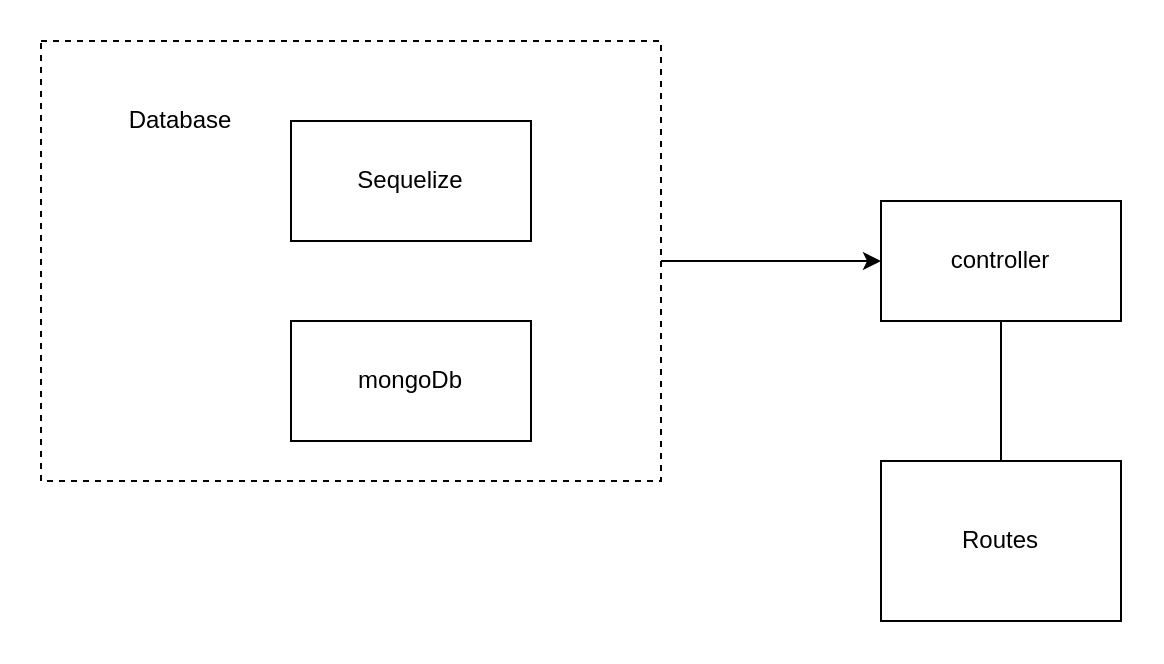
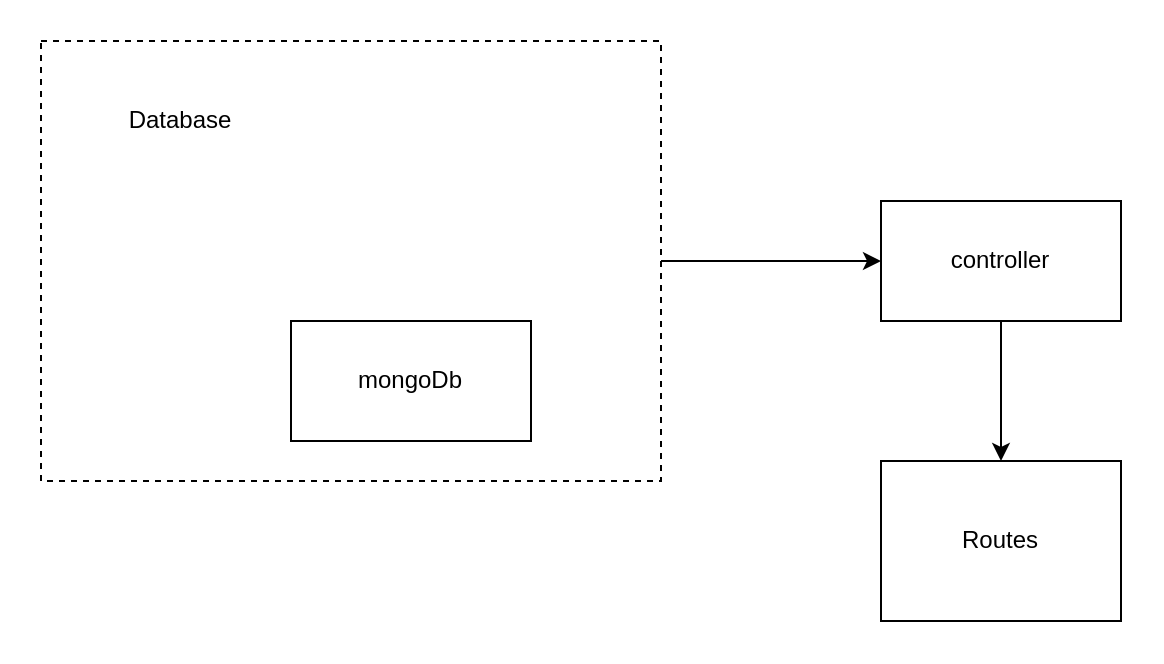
(411, 181) -> none
(1001, 451) -> (1001, 446)
